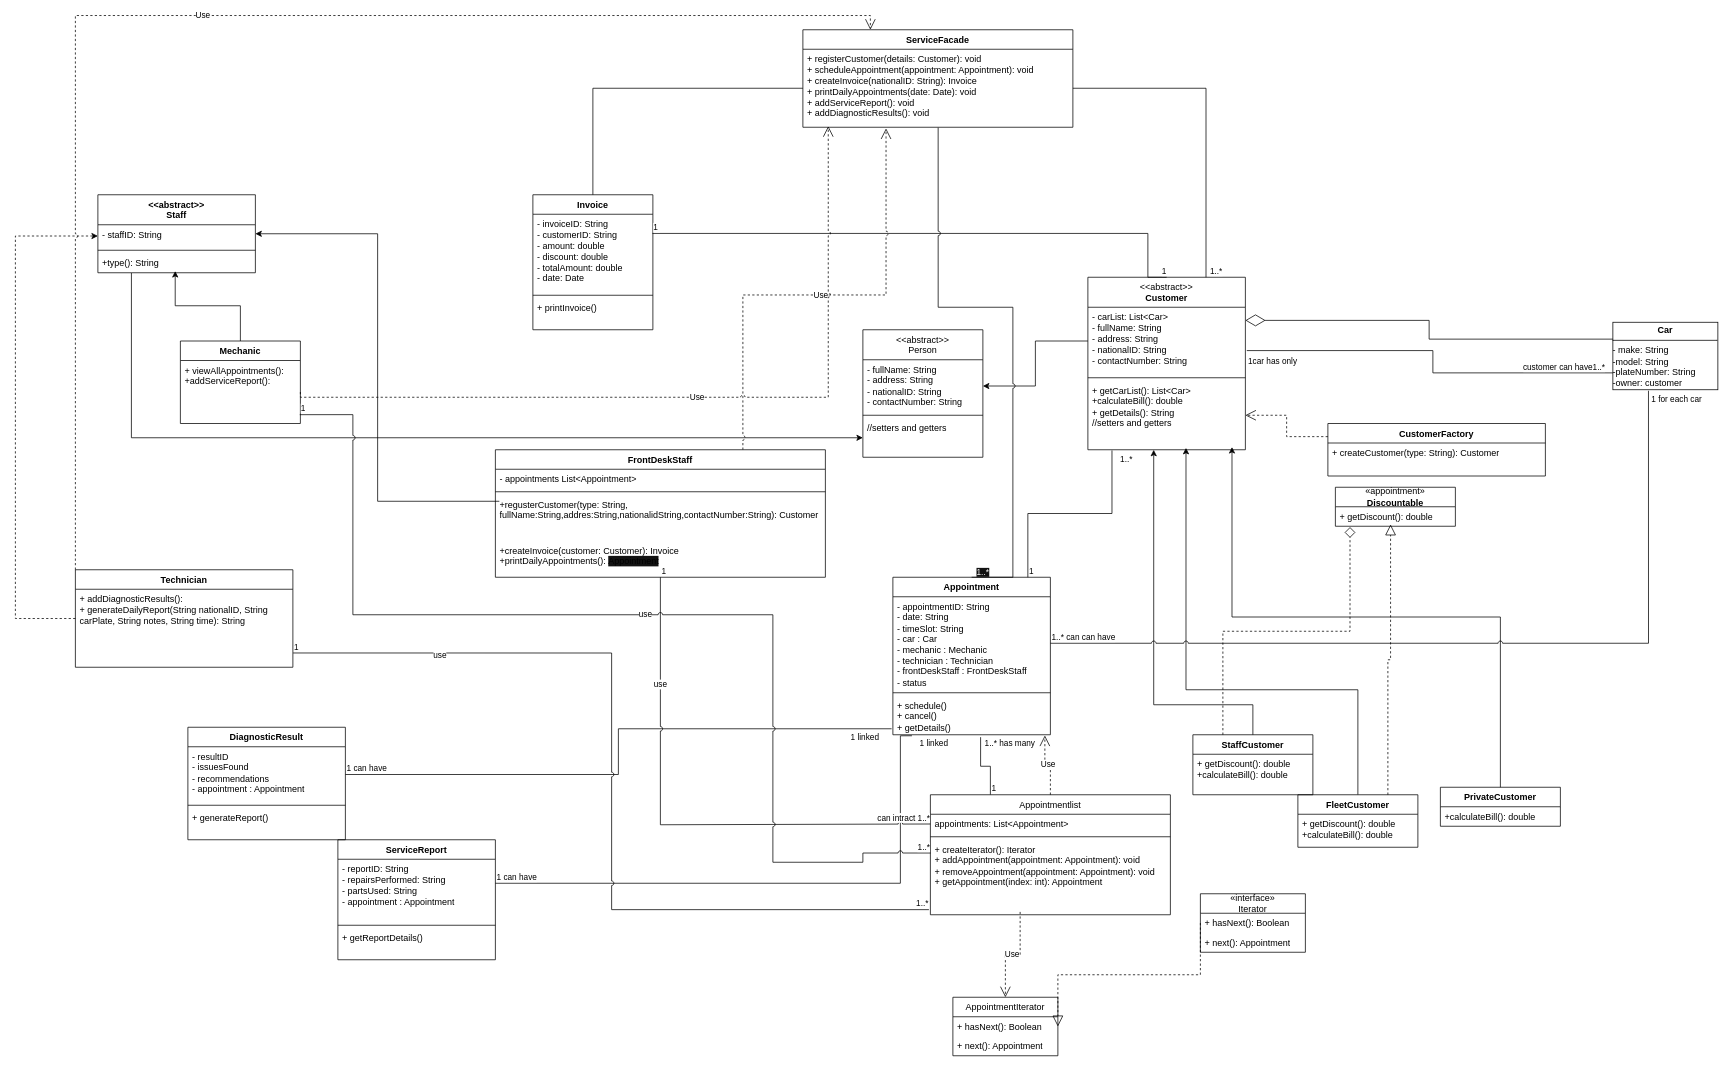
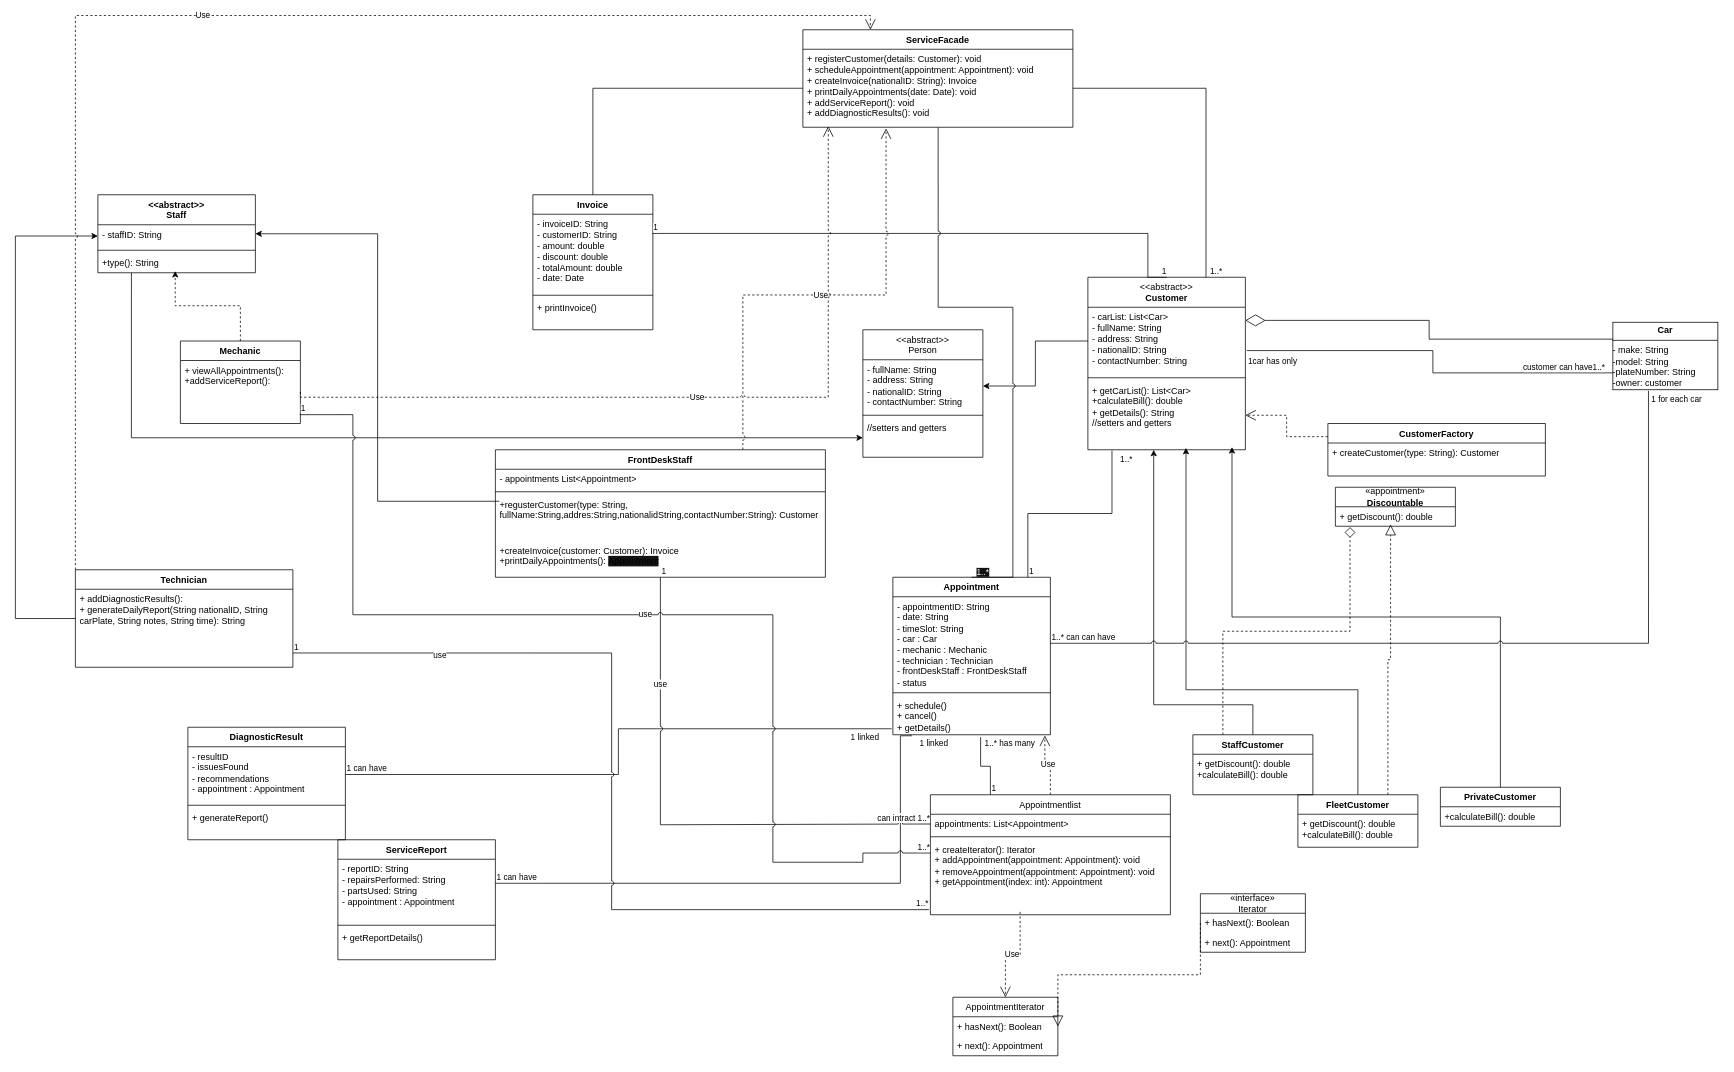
(210, 306) -> (210, 306)
(15, 419) -> (15, 419)
